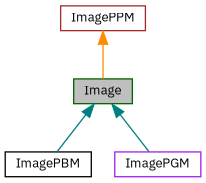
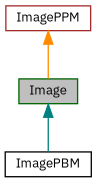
(158, 164) -> none
